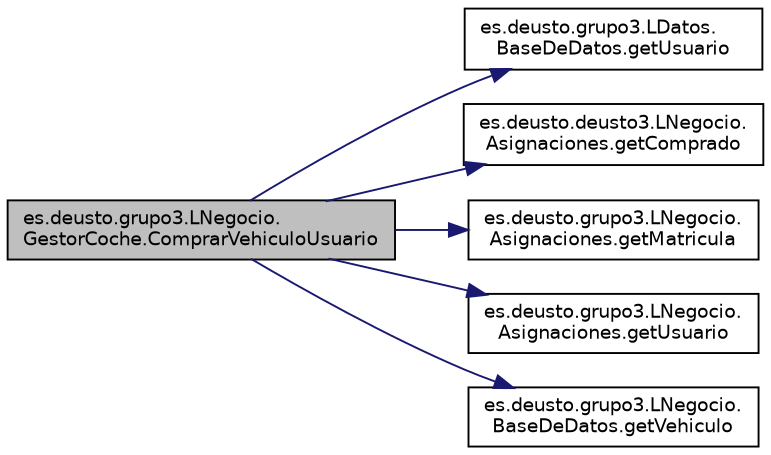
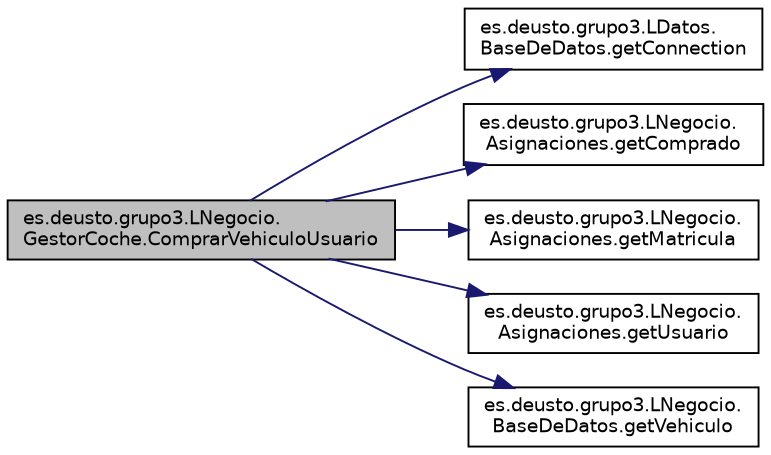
(614, 39) -> (614, 39)
(614, 135) -> (614, 135)
